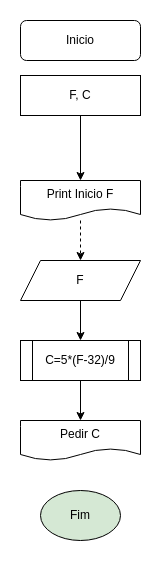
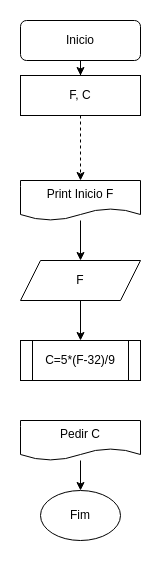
none -> (81, 60)
(81, 145) -> (81, 145)
(81, 237) -> (81, 237)
(81, 397) -> none
none -> (81, 480)
(81, 516) -> (81, 516)
